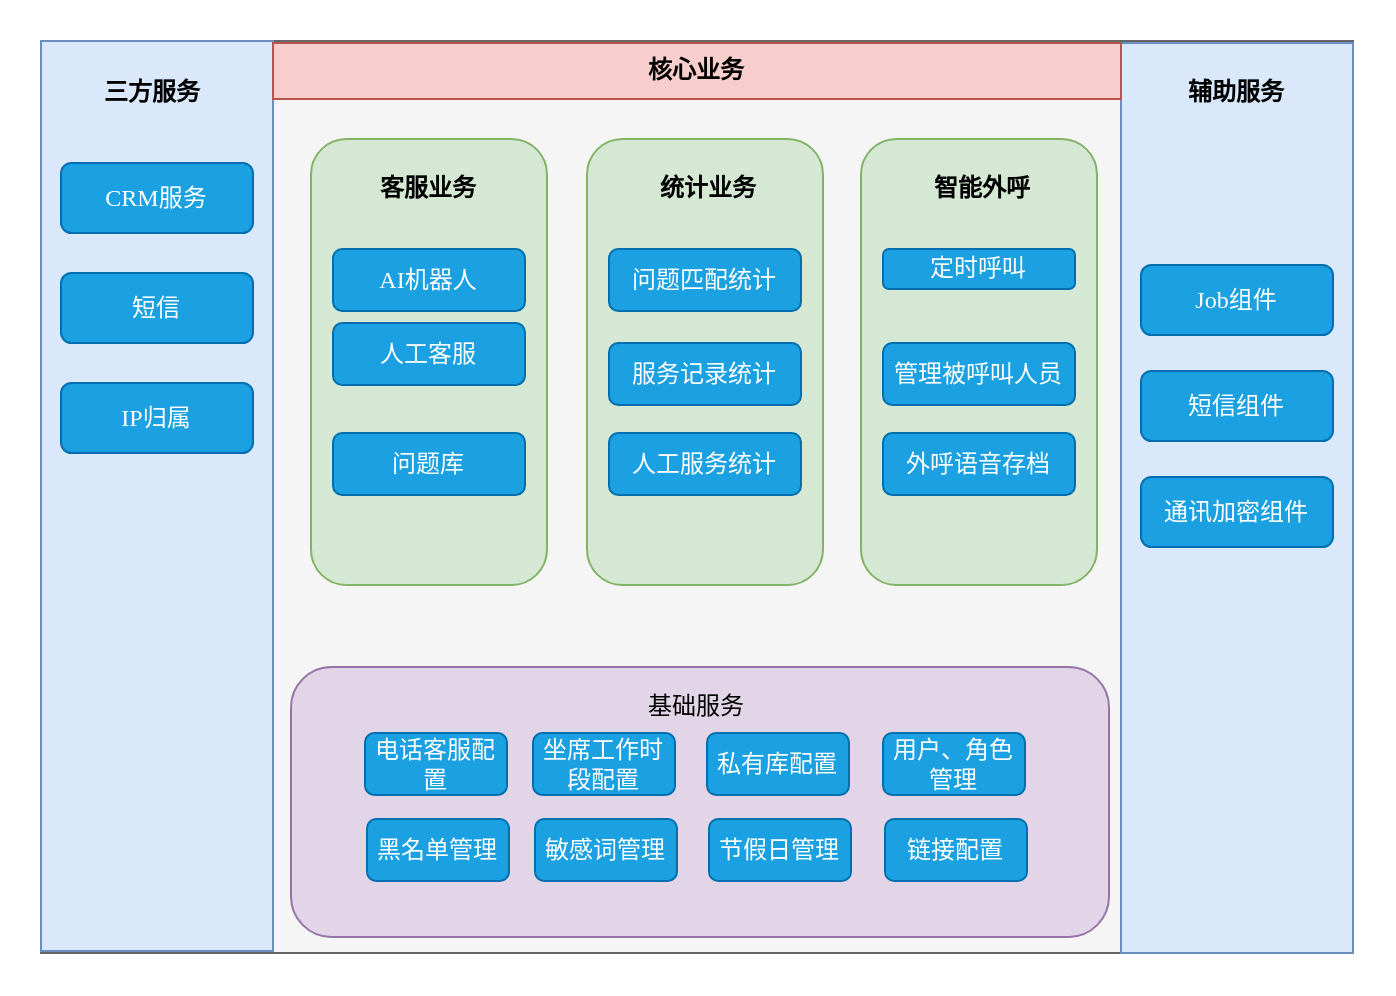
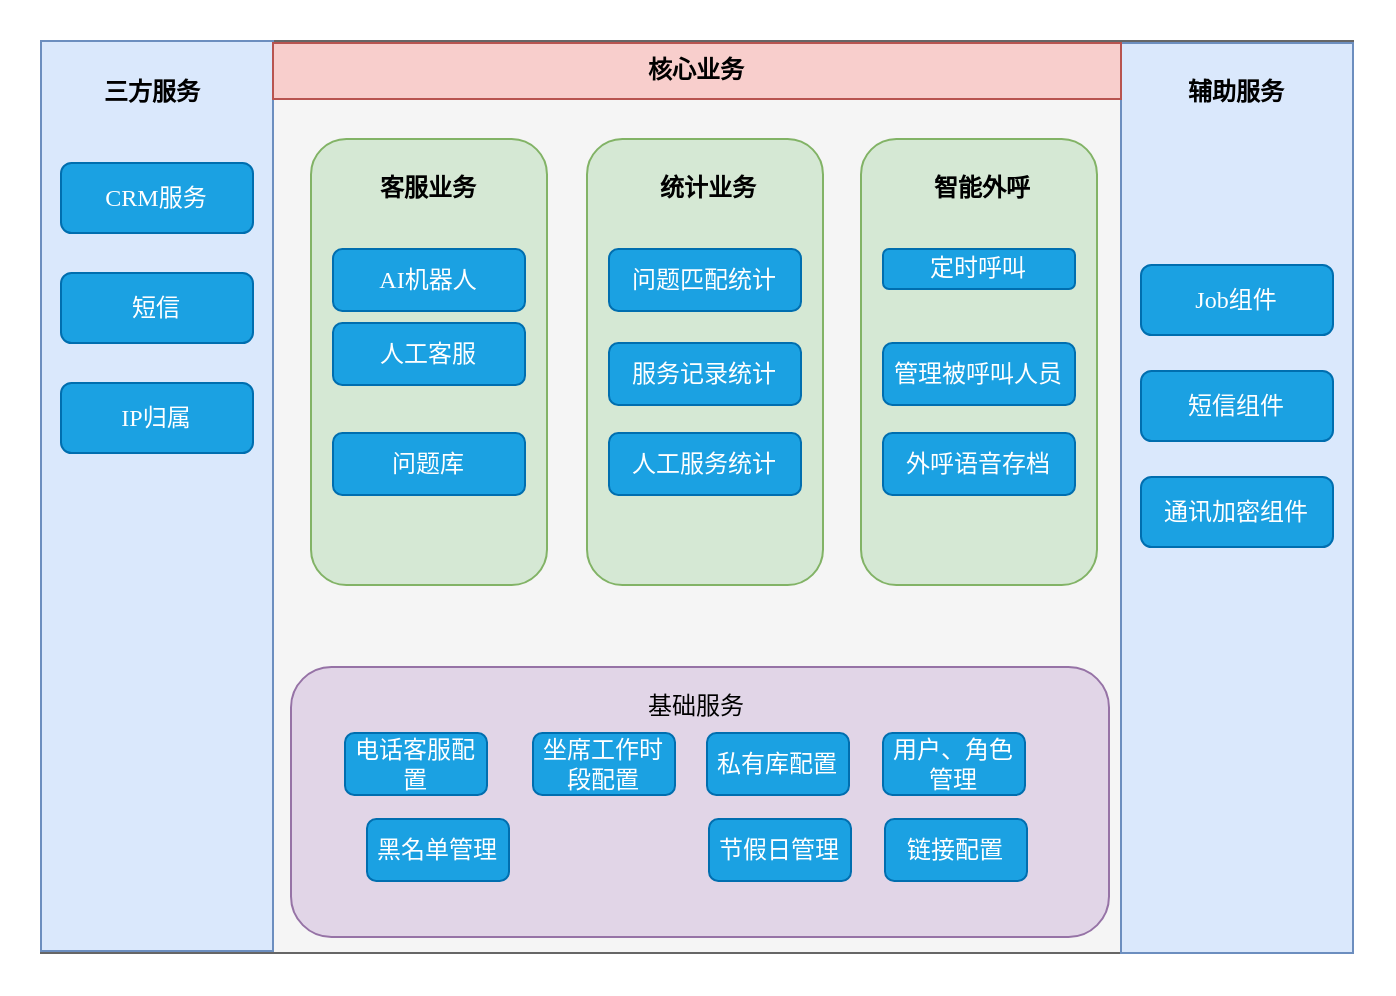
(436, 764) -> (416, 764)
(606, 850) -> none
